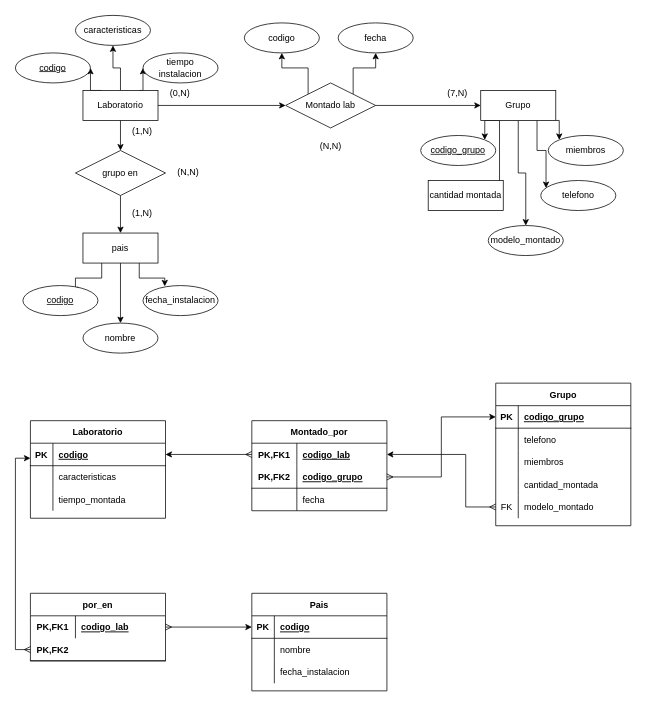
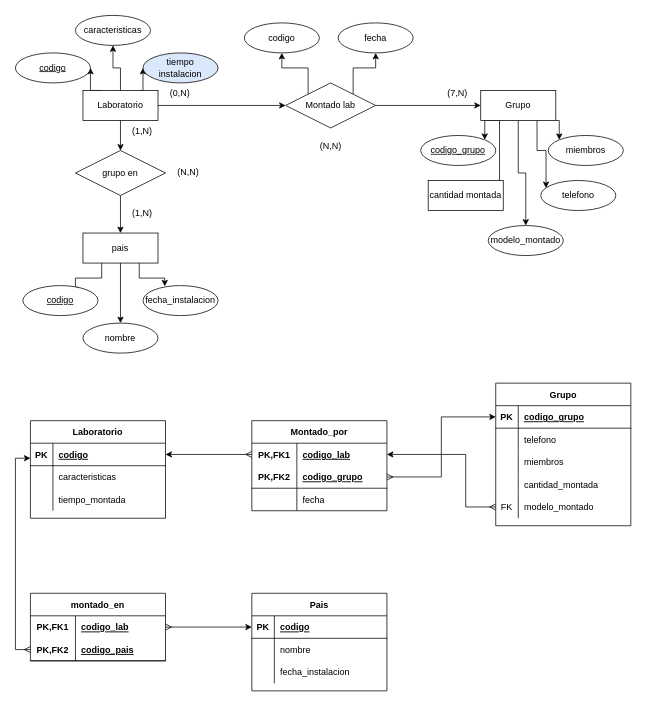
(180, 68) -> (180, 68)
(98, 605) -> (98, 605)
none -> (120, 649)
